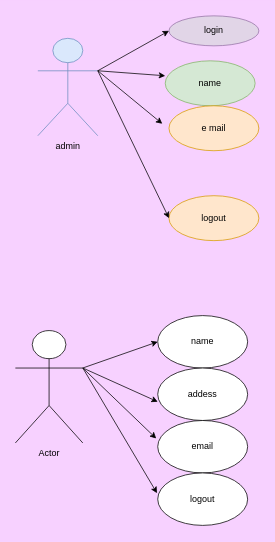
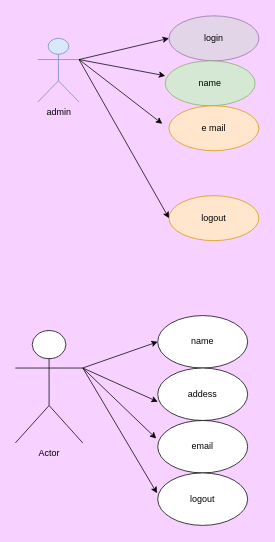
(214, 30) -> (214, 38)
(68, 87) -> (59, 70)
